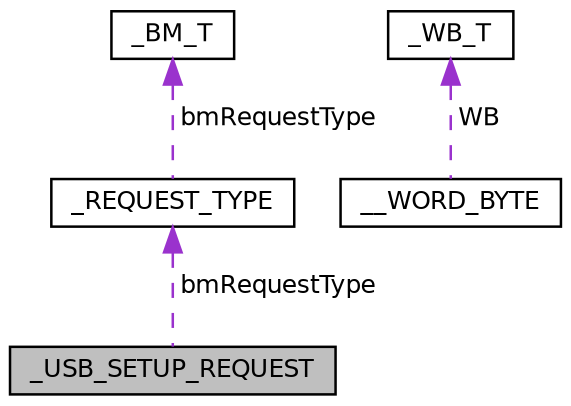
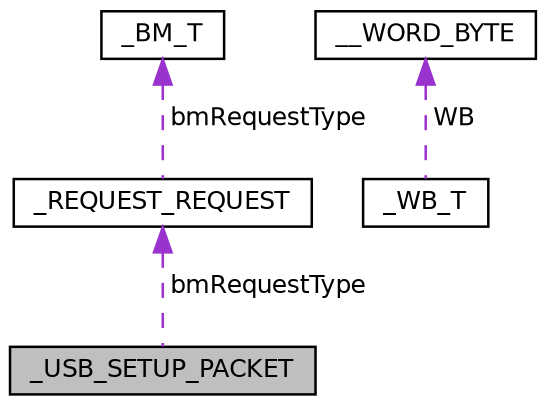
(451, 132) -> (426, 132)
(173, 203) -> (163, 203)
(173, 371) -> (163, 371)
